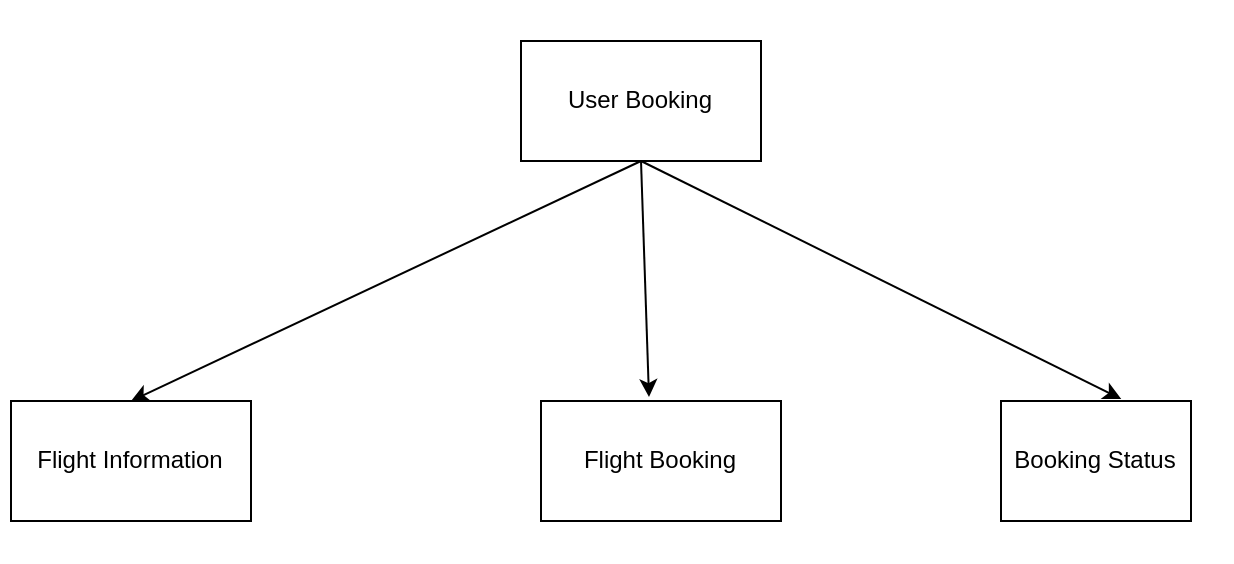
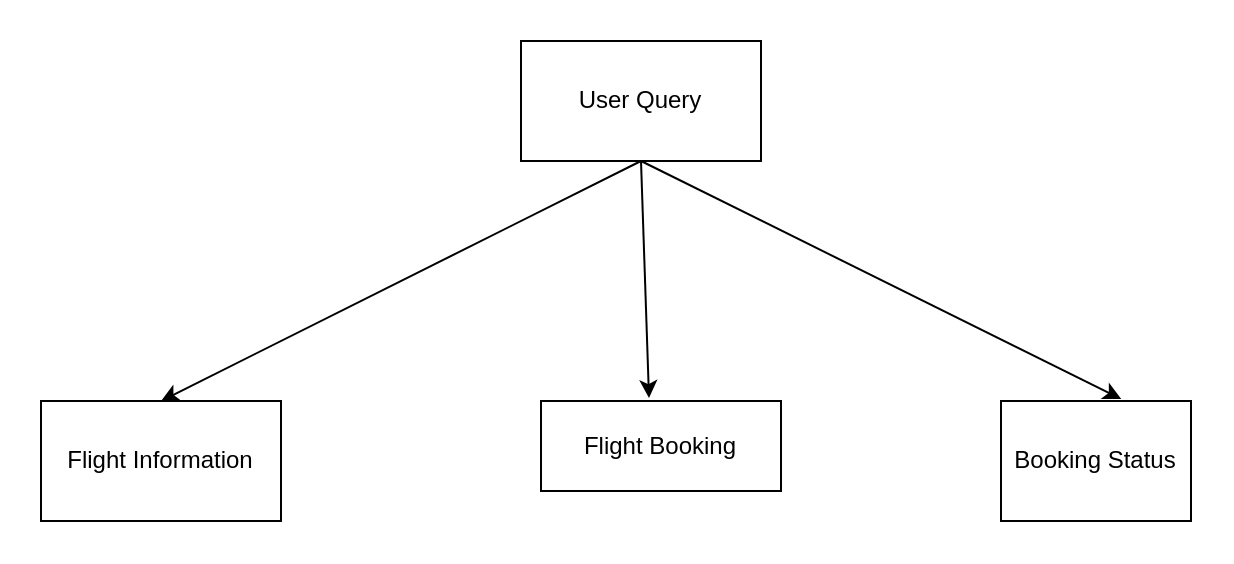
(641, 101) -> (641, 101)
(131, 461) -> (161, 461)
(661, 461) -> (661, 446)
